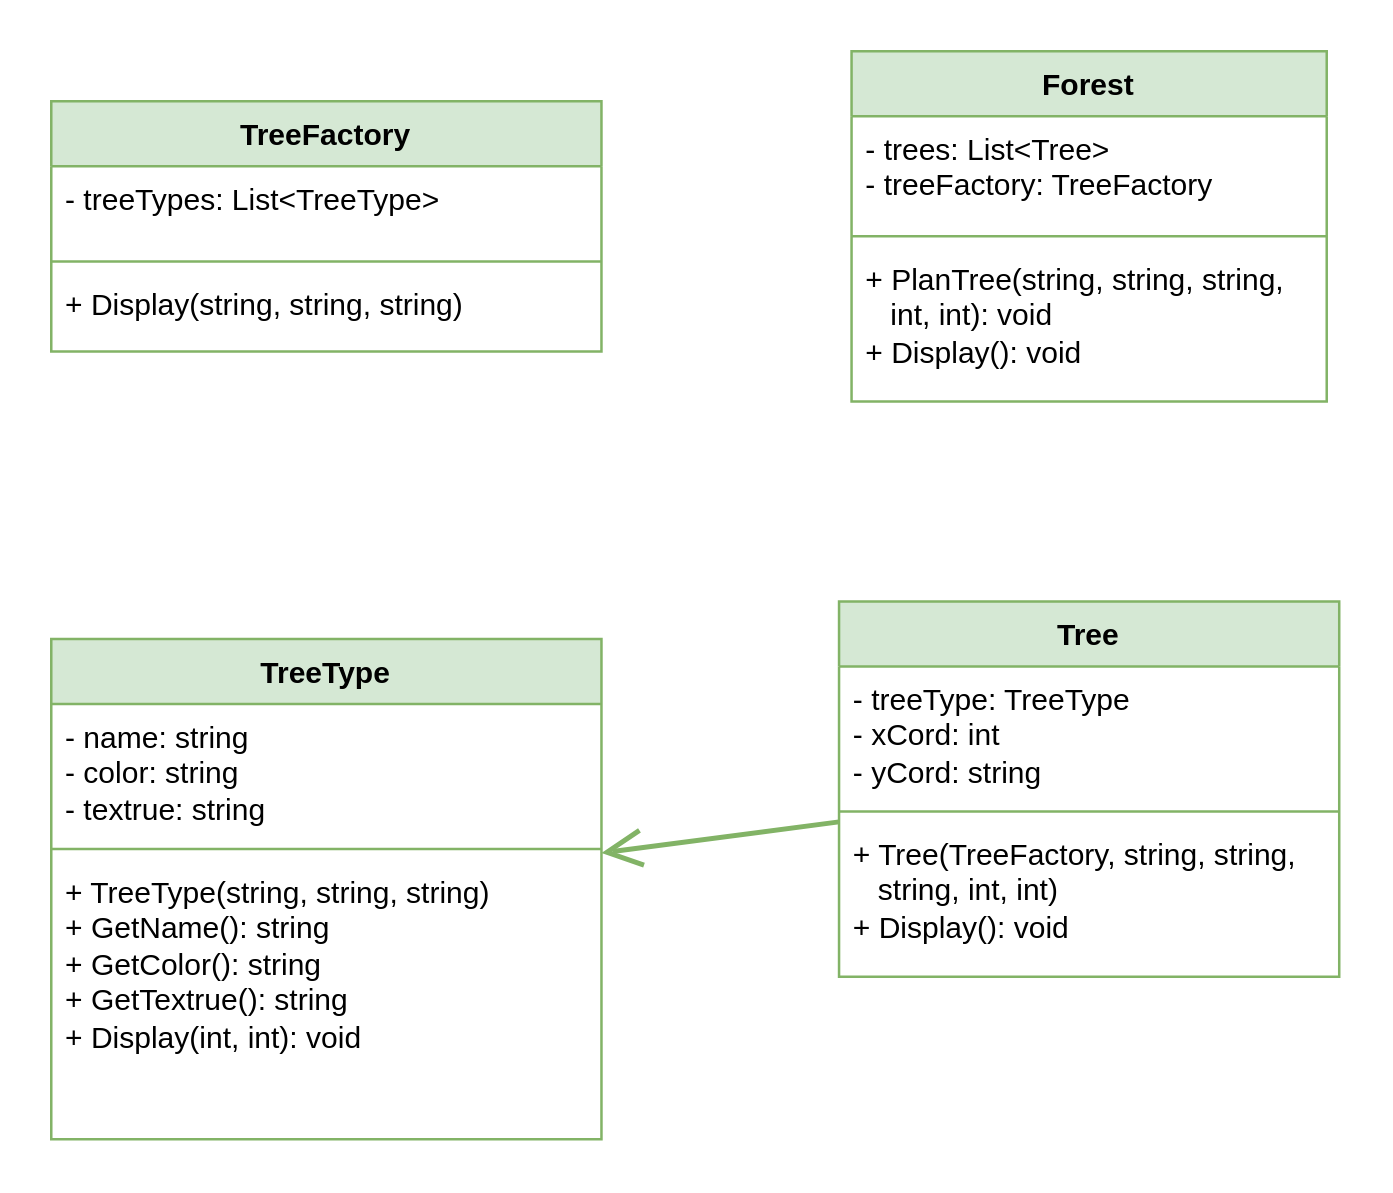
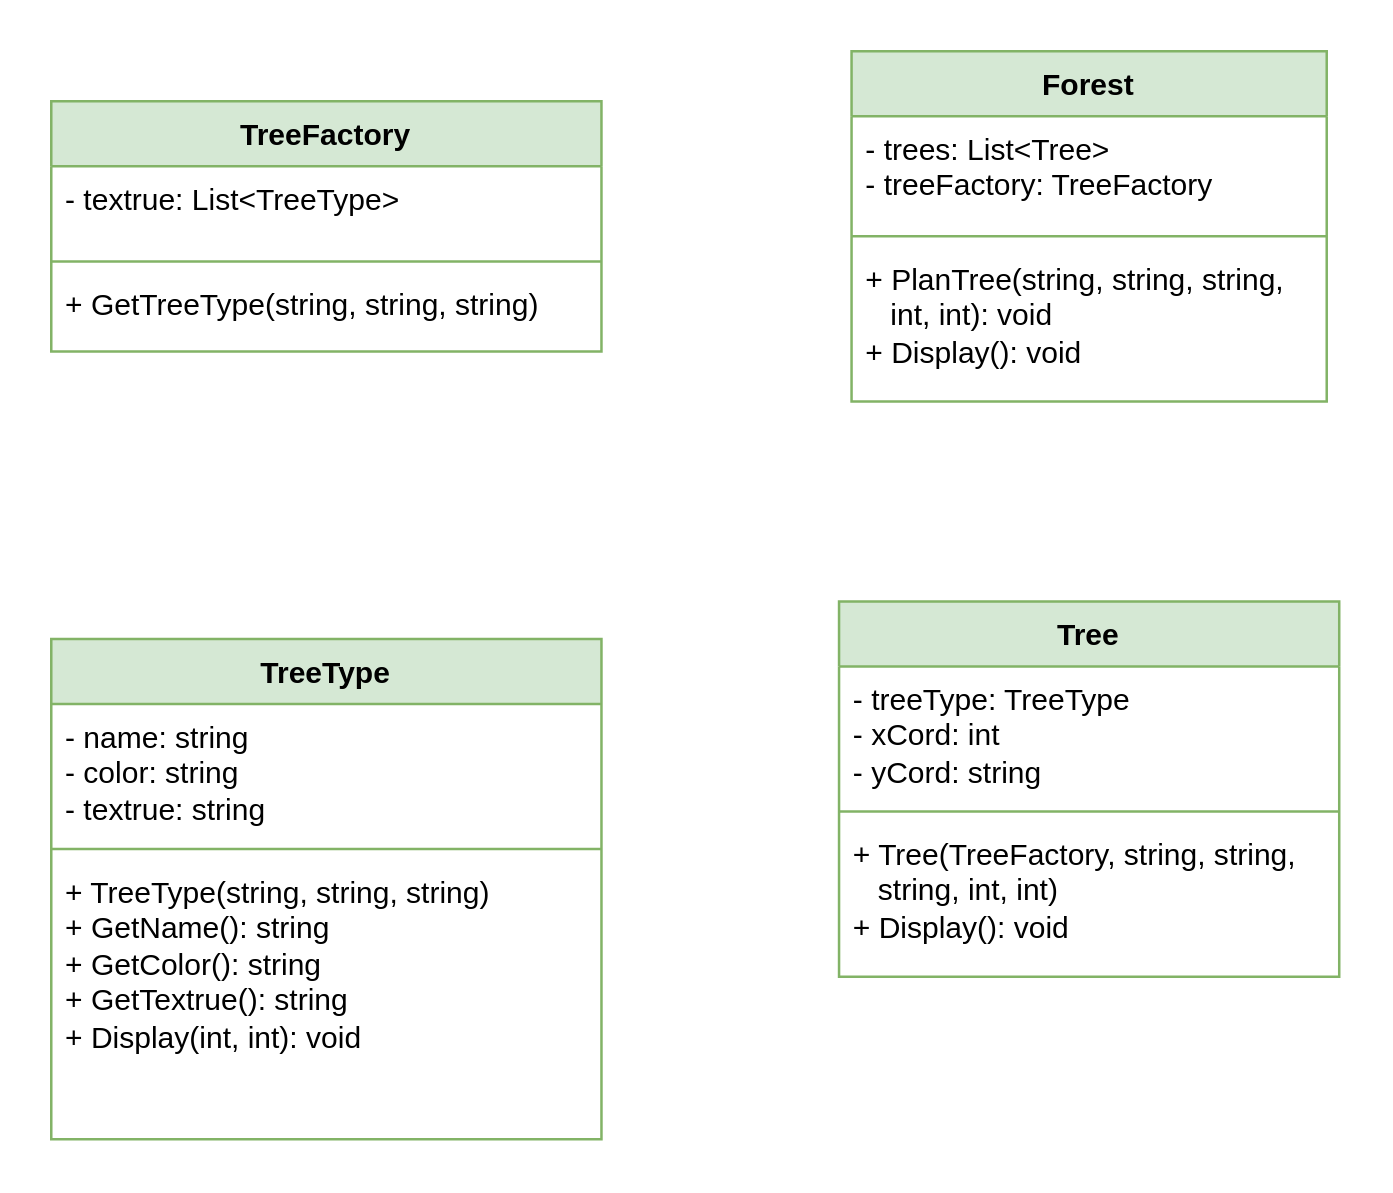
(277, 202) -> (261, 202)
(304, 307) -> (329, 325)
(724, 837) -> none
